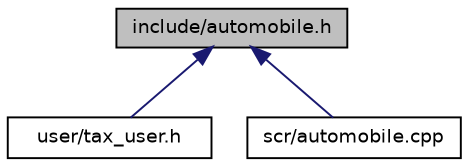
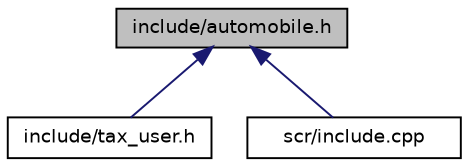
(110, 138) -> (110, 138)
(354, 138) -> (354, 138)
